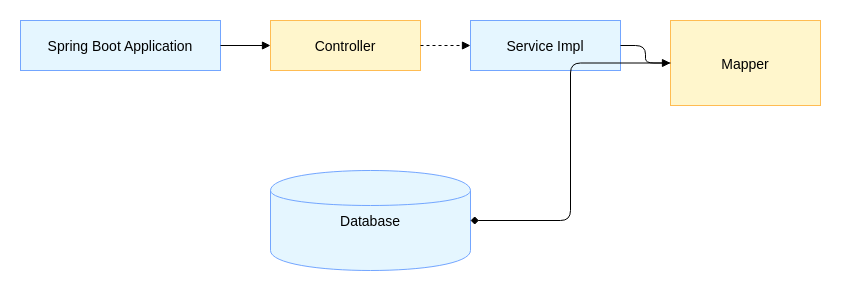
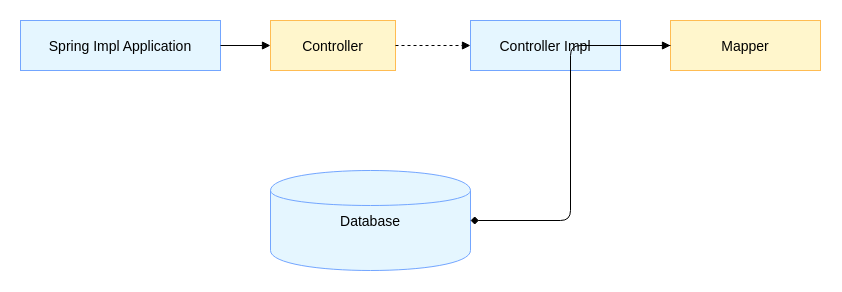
(120, 46) -> (120, 46)
(346, 46) -> (333, 46)
(545, 46) -> (545, 46)
(746, 63) -> (746, 46)
